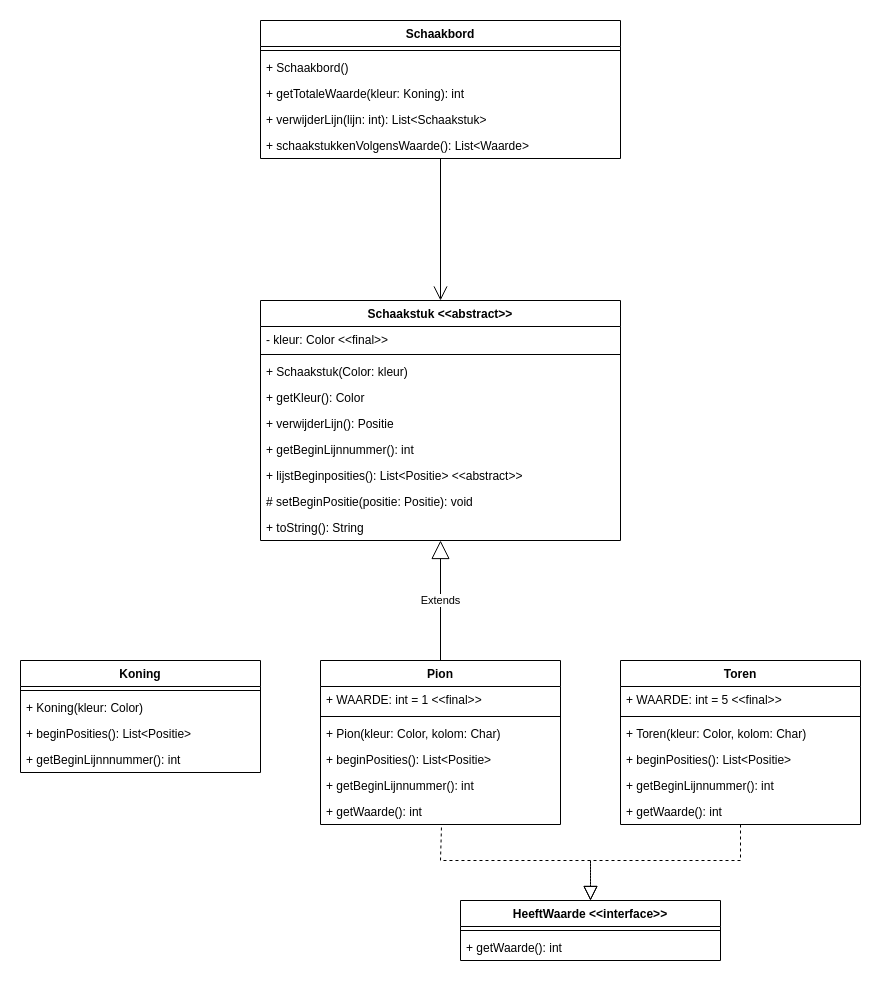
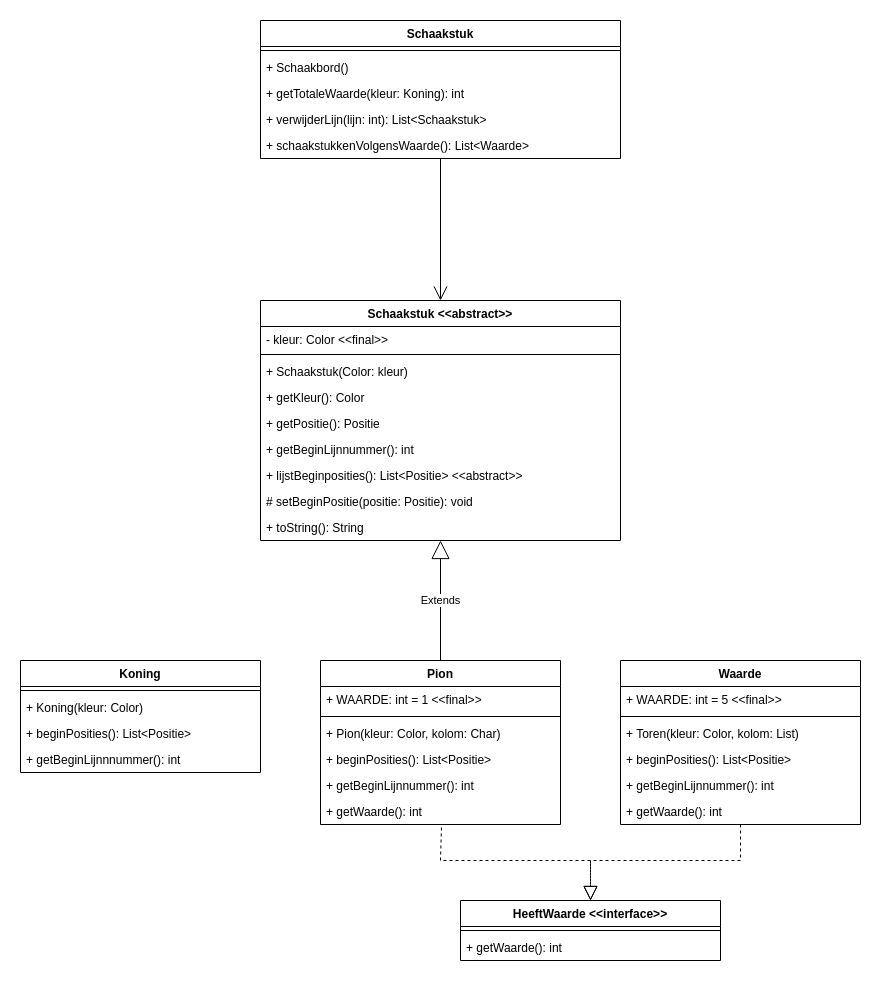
(440, 34) -> (440, 34)
(342, 424) -> (332, 424)
(740, 674) -> (740, 674)
(725, 734) -> (723, 734)
